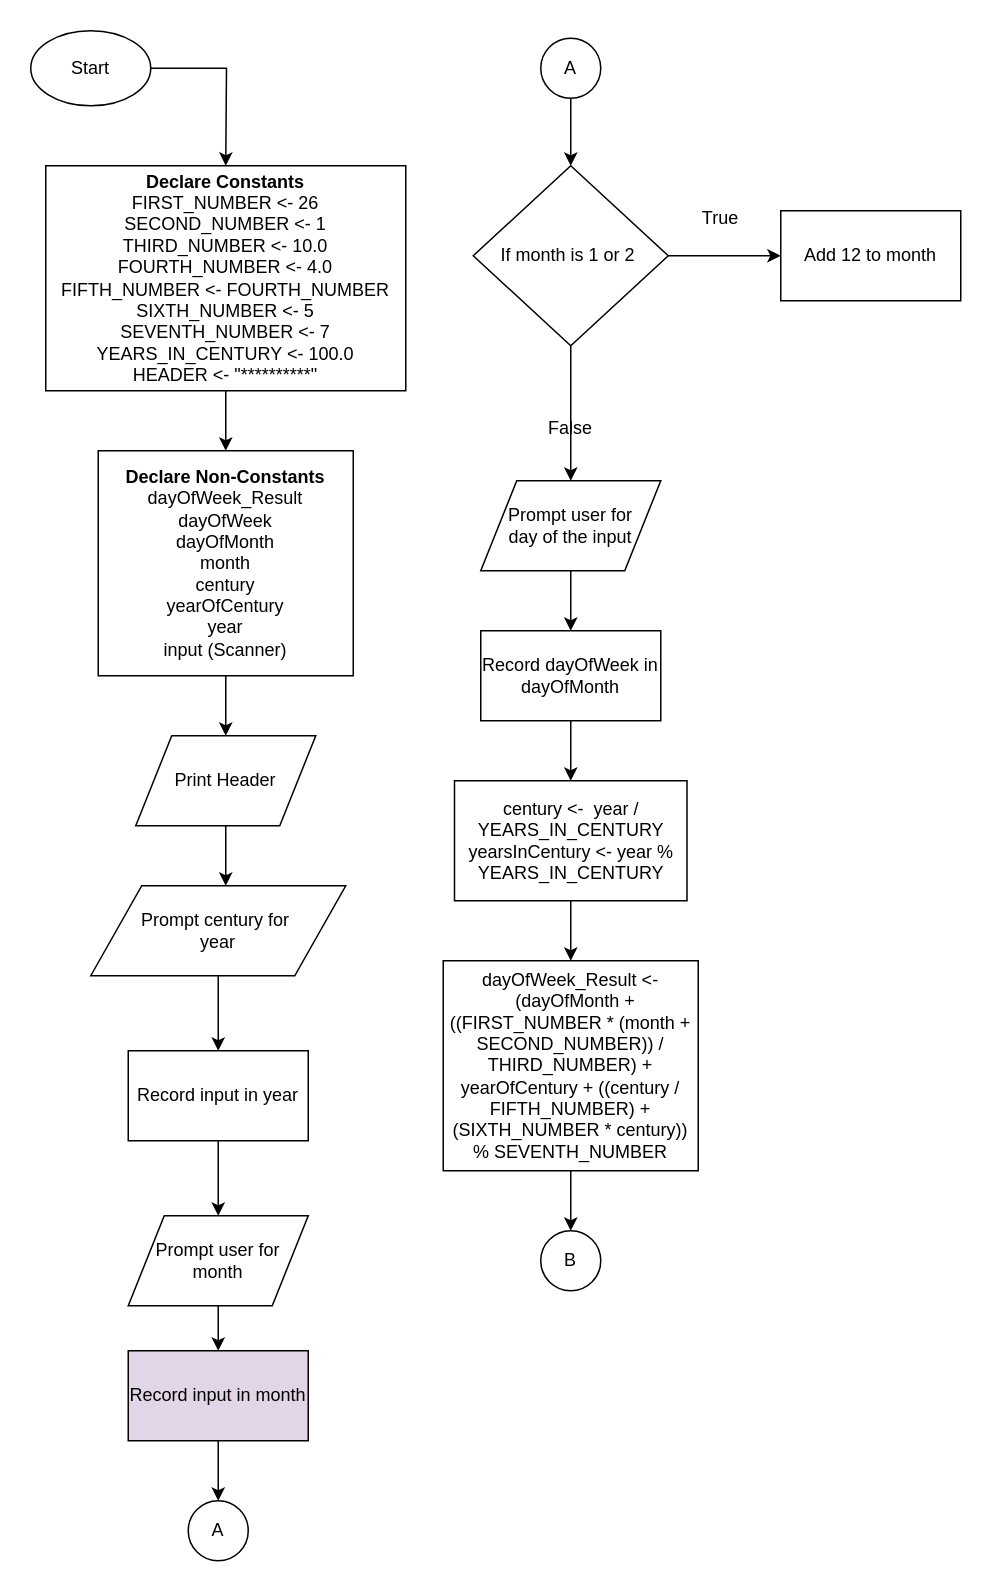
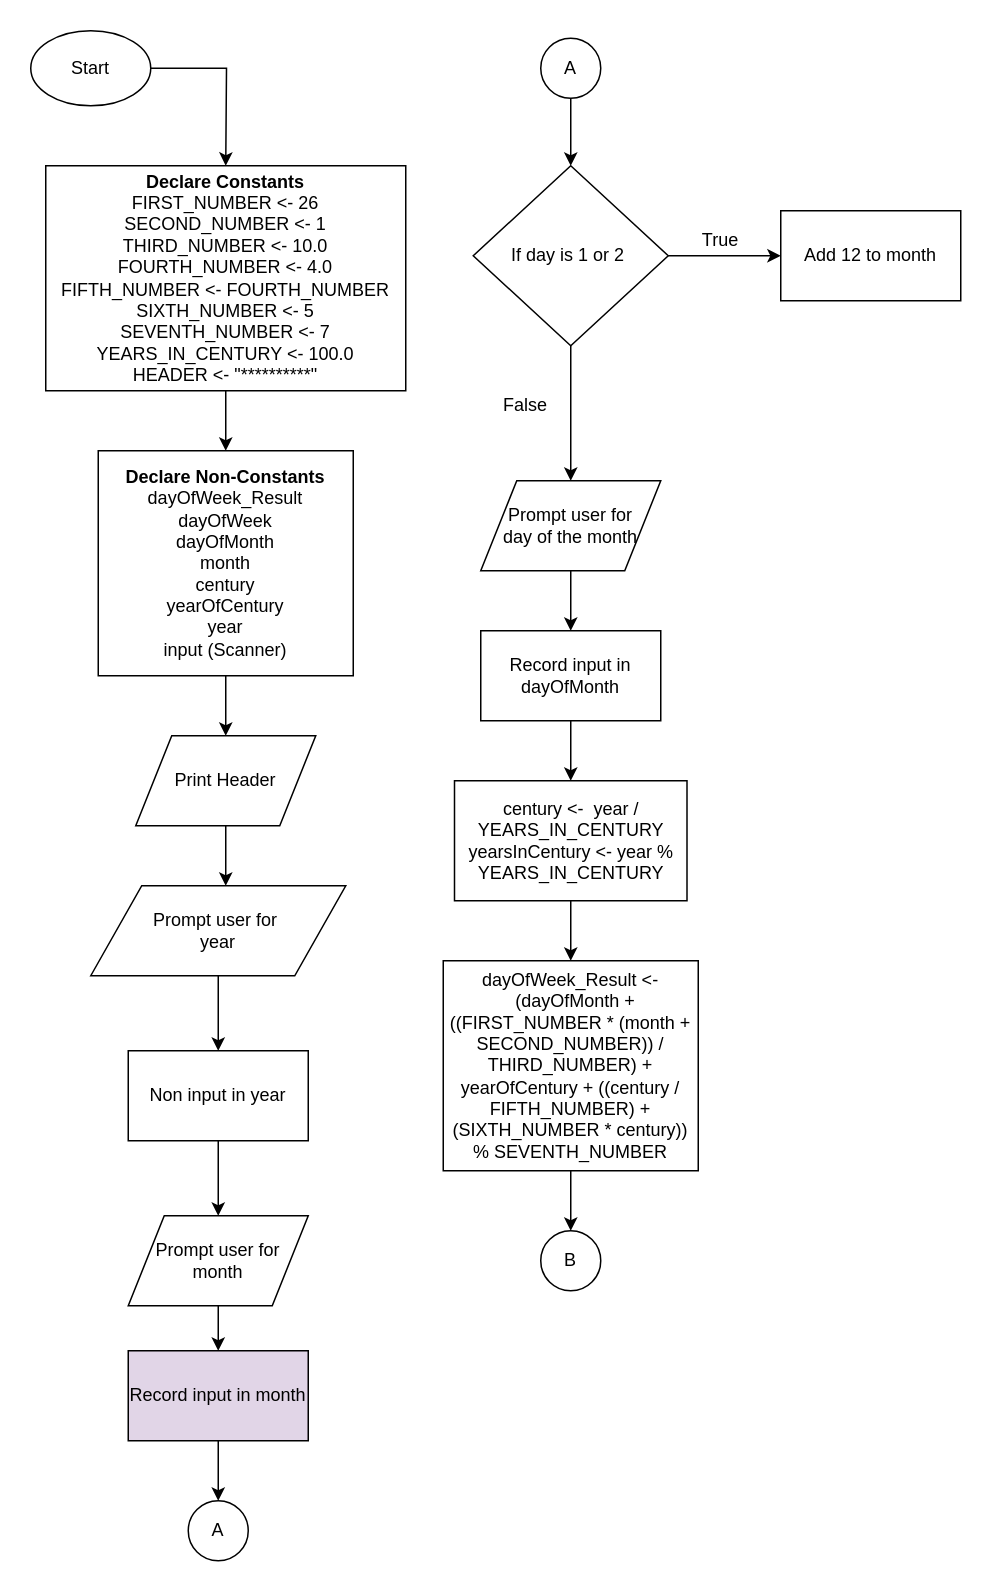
(721, 218) -> (721, 241)
(571, 256) -> (571, 256)
(571, 428) -> (526, 406)
(571, 526) -> (571, 526)
(571, 676) -> (571, 676)
(218, 931) -> (218, 931)
(218, 1096) -> (218, 1096)
